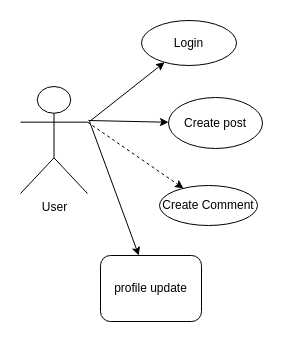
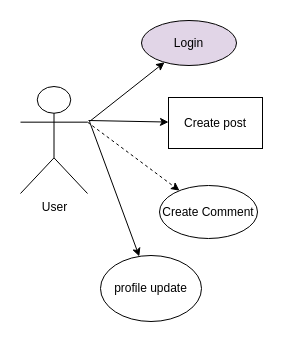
(189, 43) -> (189, 43)
(216, 123) -> (216, 123)
(209, 206) -> (209, 212)
(151, 289) -> (151, 289)
